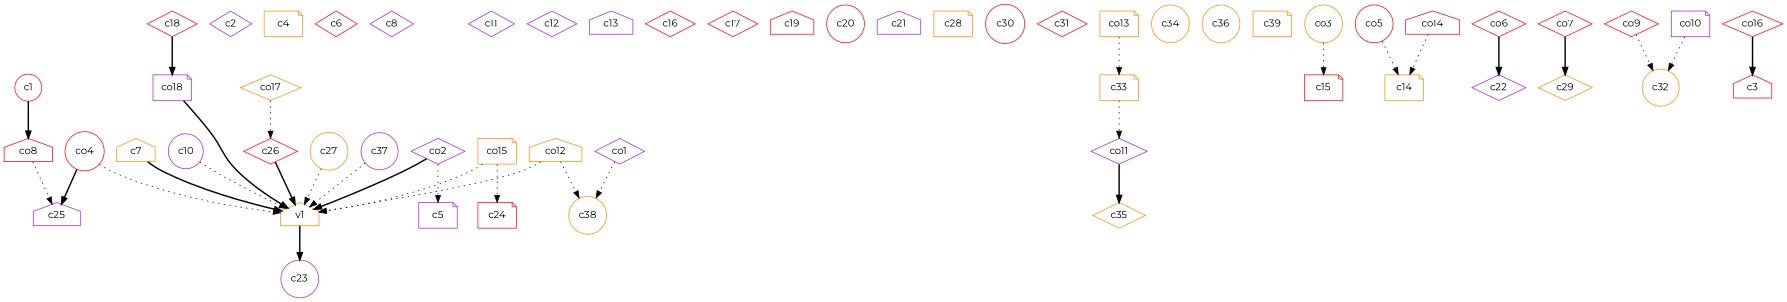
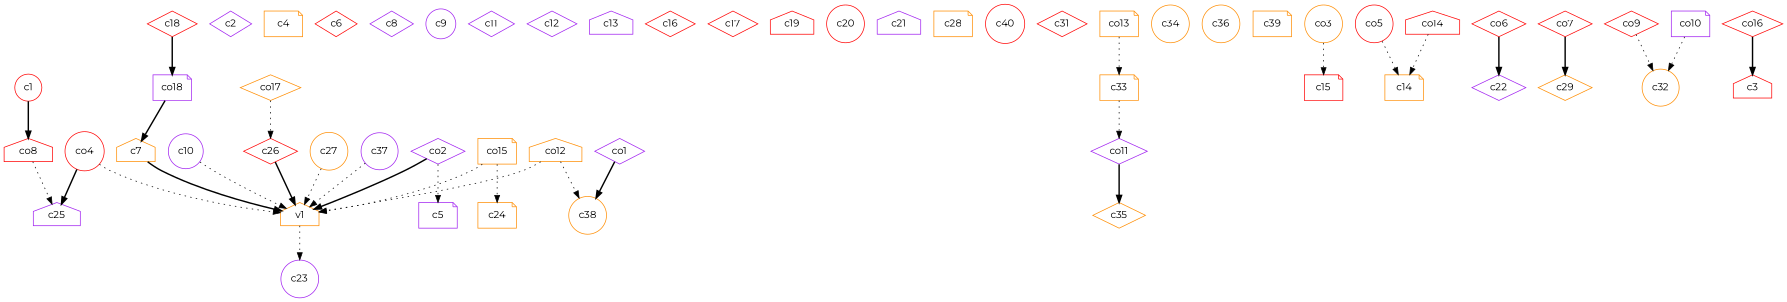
none -> (441, 24)
(1005, 24) -> (1005, 24)
(227, 158) -> (155, 118)
(607, 177) -> (607, 177)
(497, 215) -> (497, 215)
(300, 239) -> (300, 239)
